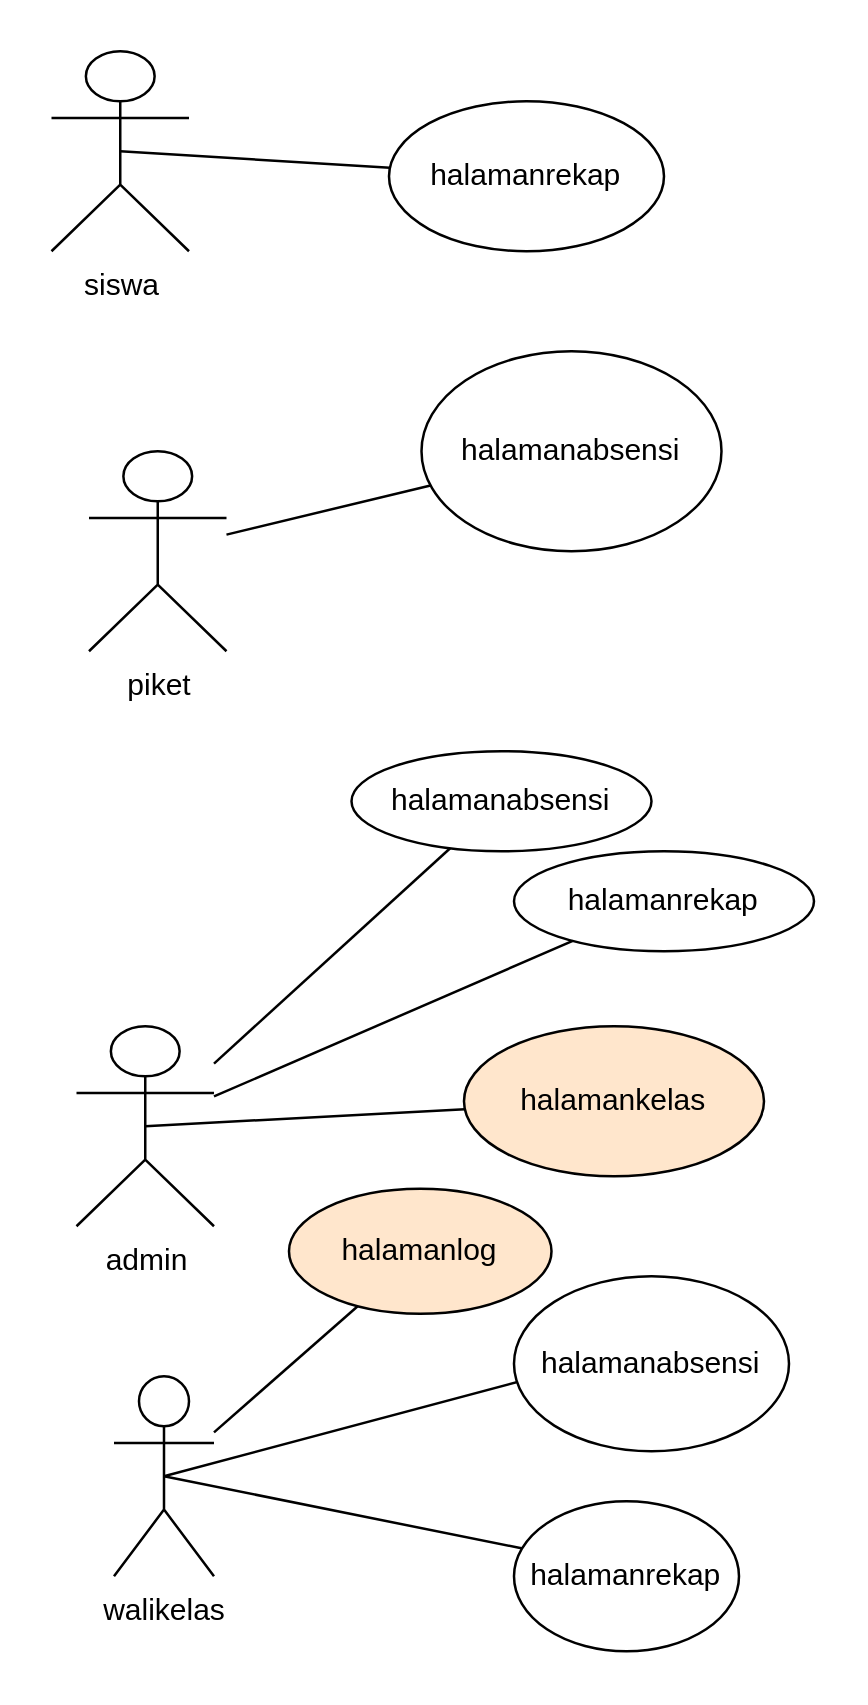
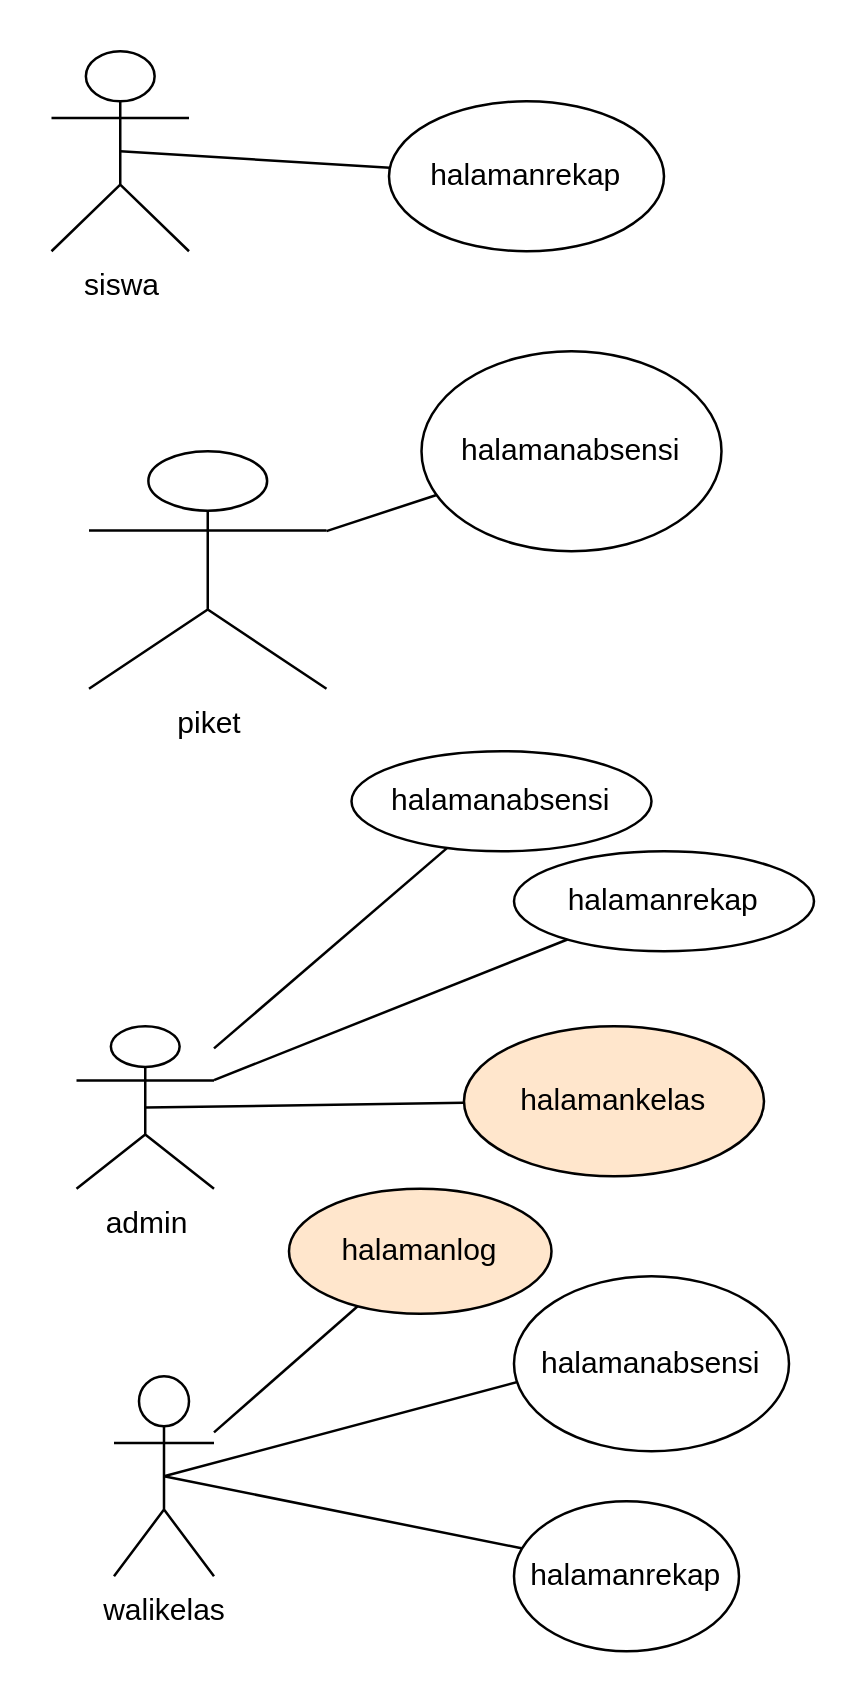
(158, 551) -> (208, 570)
(145, 1126) -> (145, 1108)
